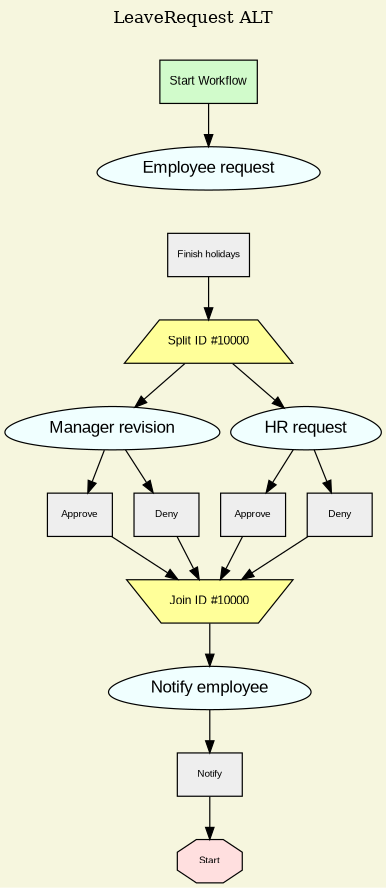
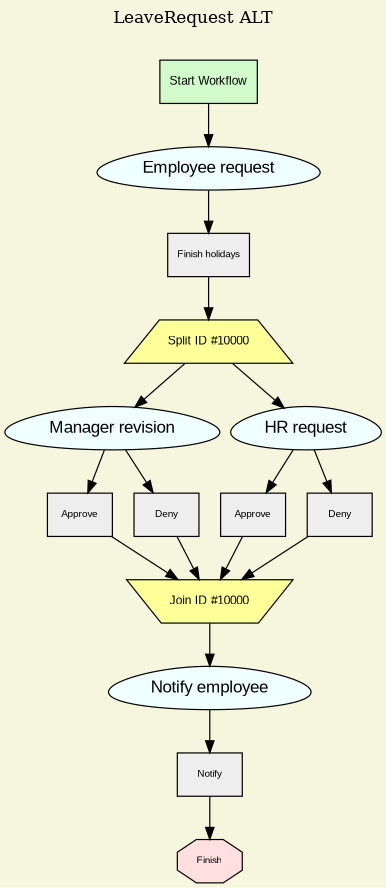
none -> (209, 206)
(210, 861) -> (210, 861)
